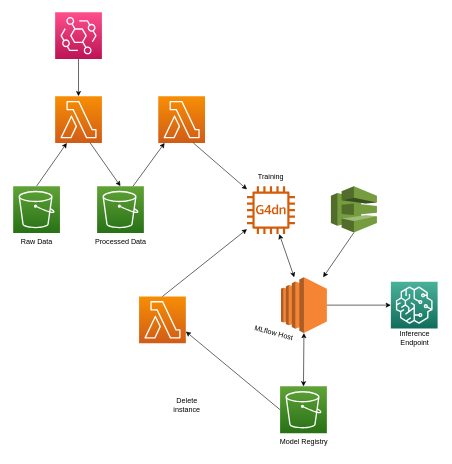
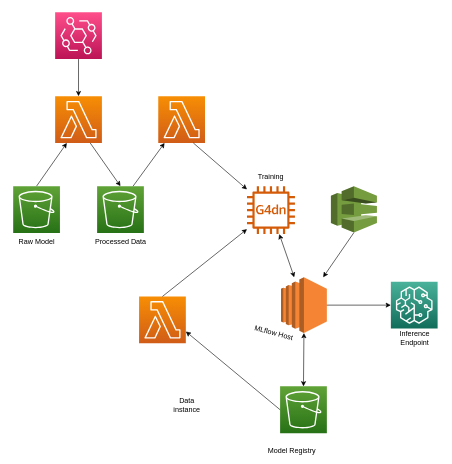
(37, 242) -> (37, 242)
(187, 405) -> (187, 405)
(304, 443) -> (292, 452)
